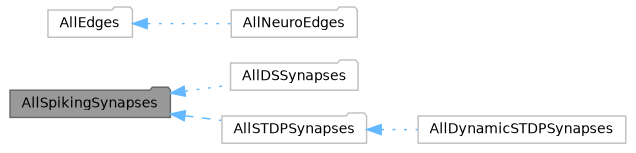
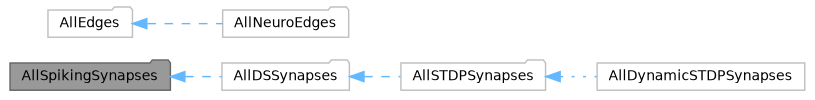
(189, 24) -> (185, 24)
(208, 88) -> (203, 77)
(203, 118) -> (382, 77)
